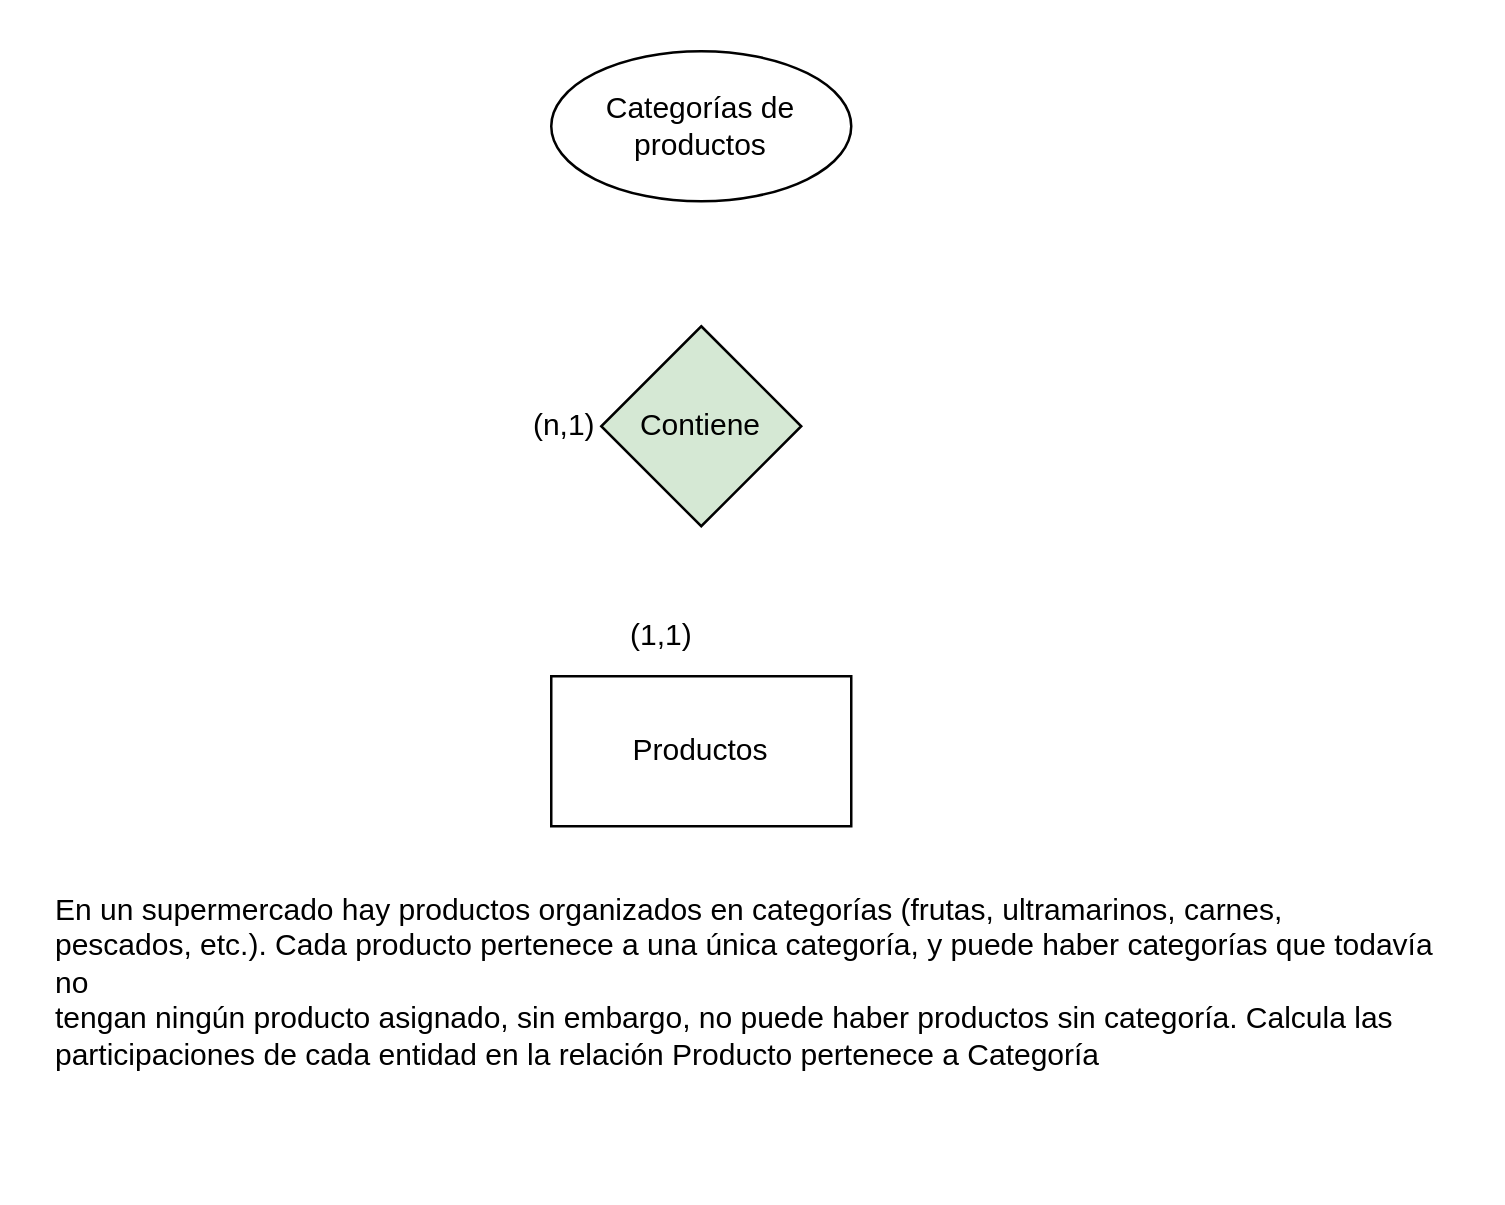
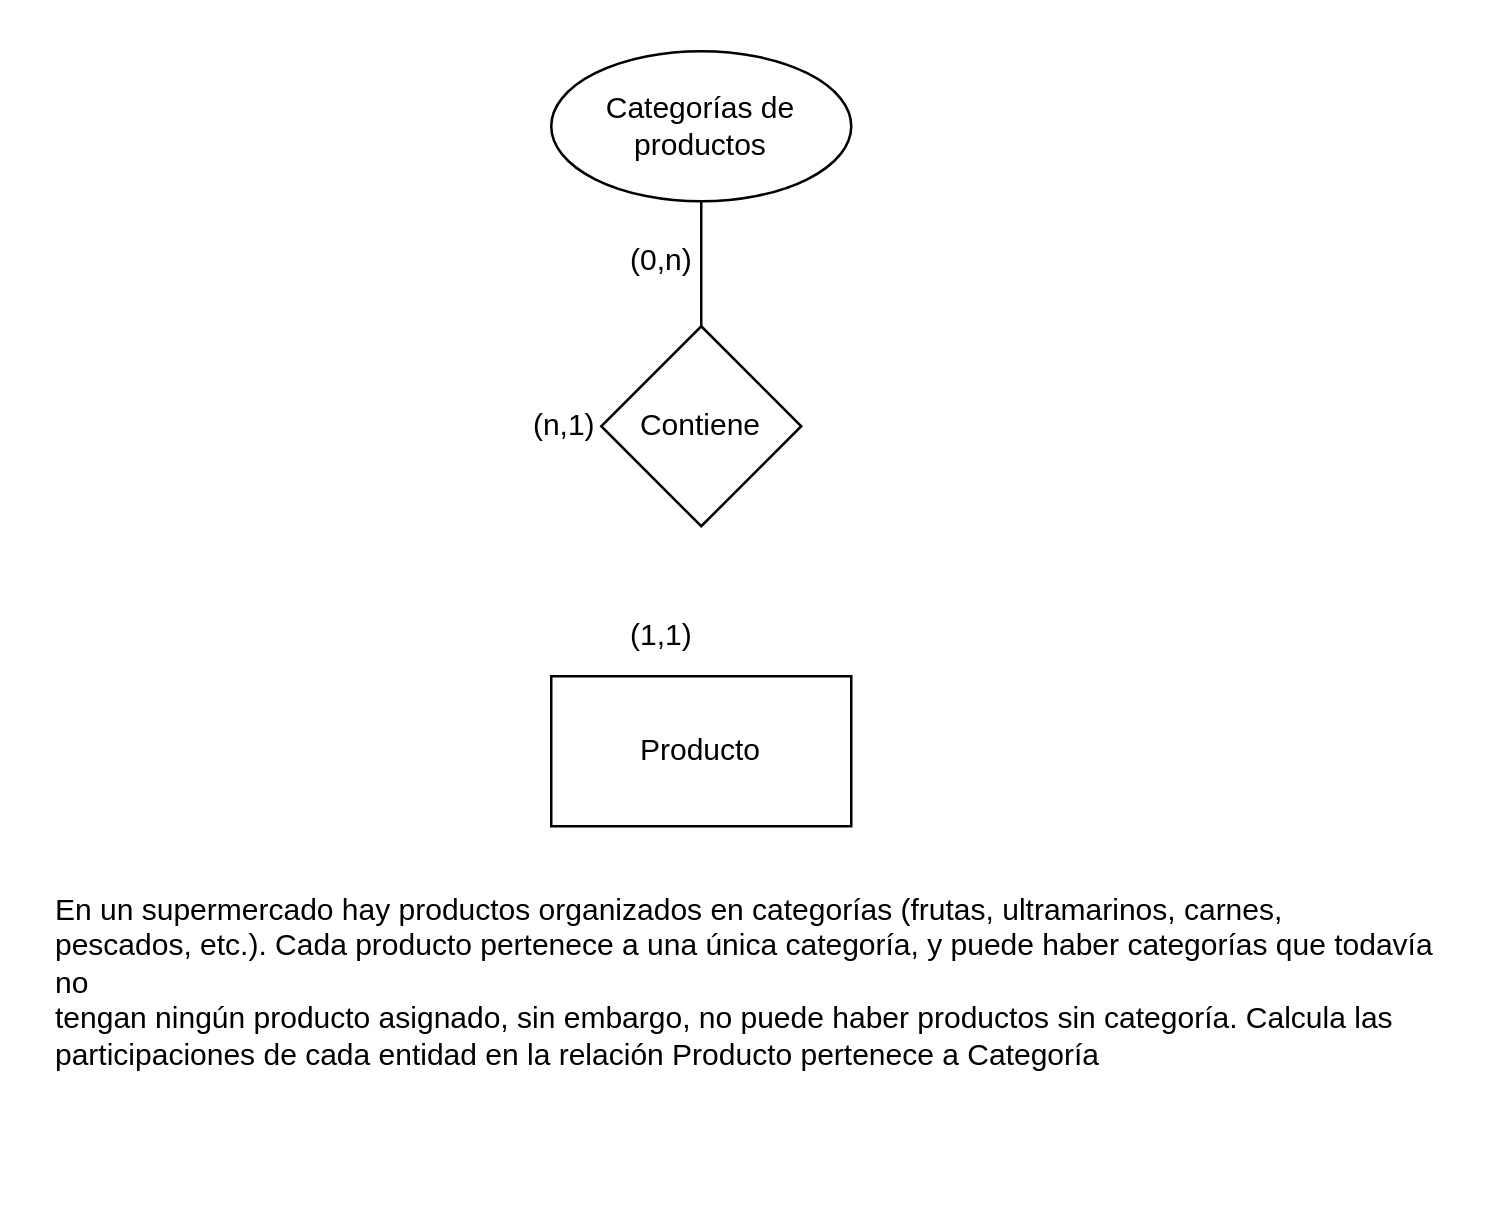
none -> (701, 263)
none -> (701, 276)
(701, 426) -> (701, 426)
(701, 751) -> (701, 751)
